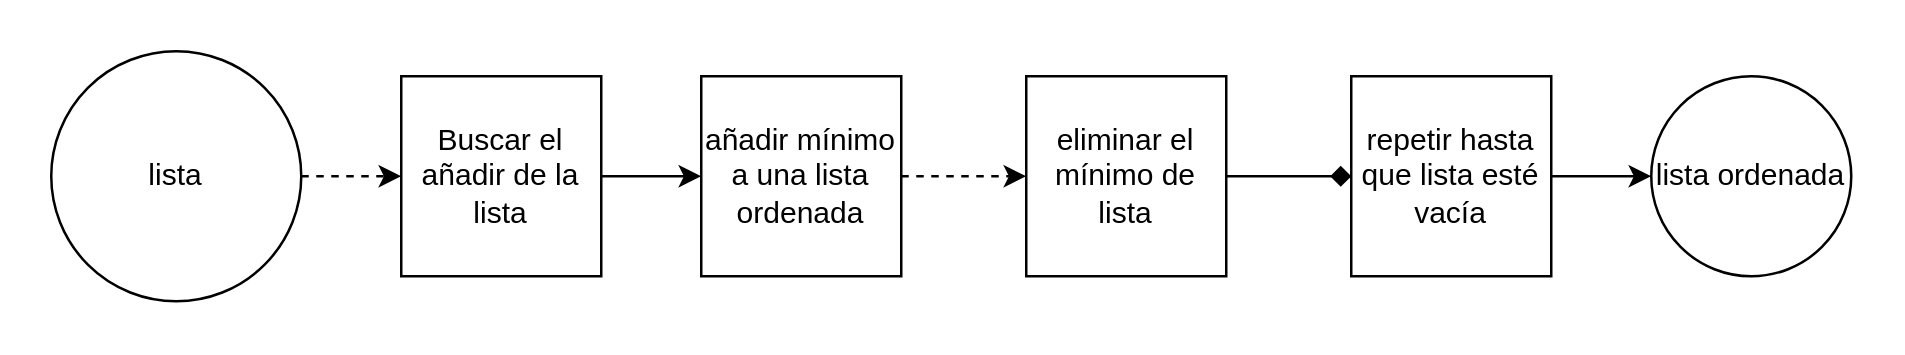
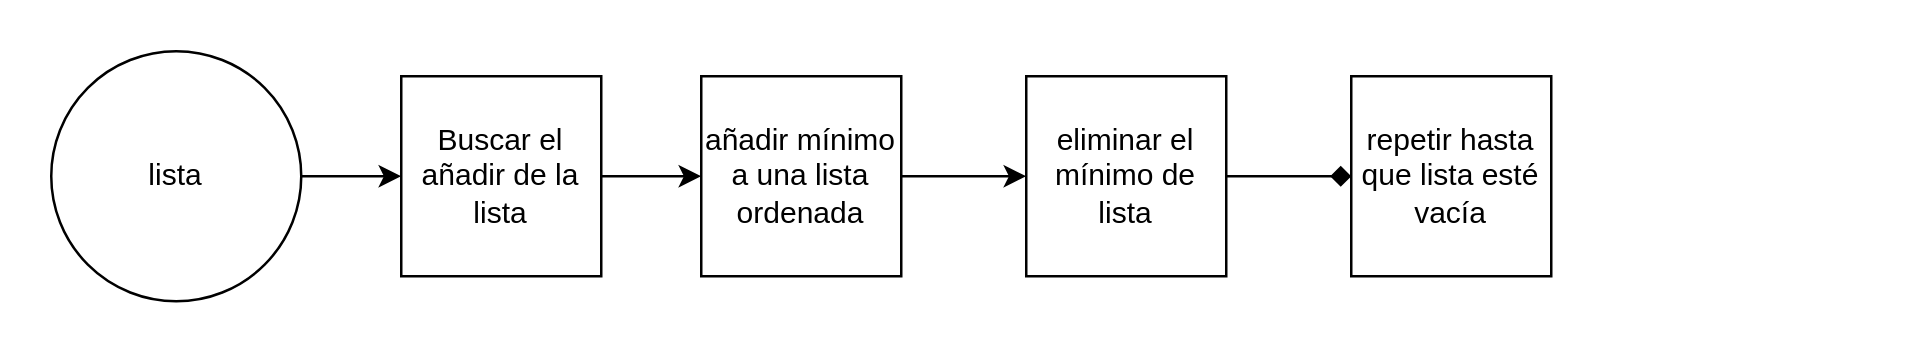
(342, 176) -> (342, 176)
(957, 176) -> (957, 176)
(1593, 176) -> none
(1751, 176) -> none
